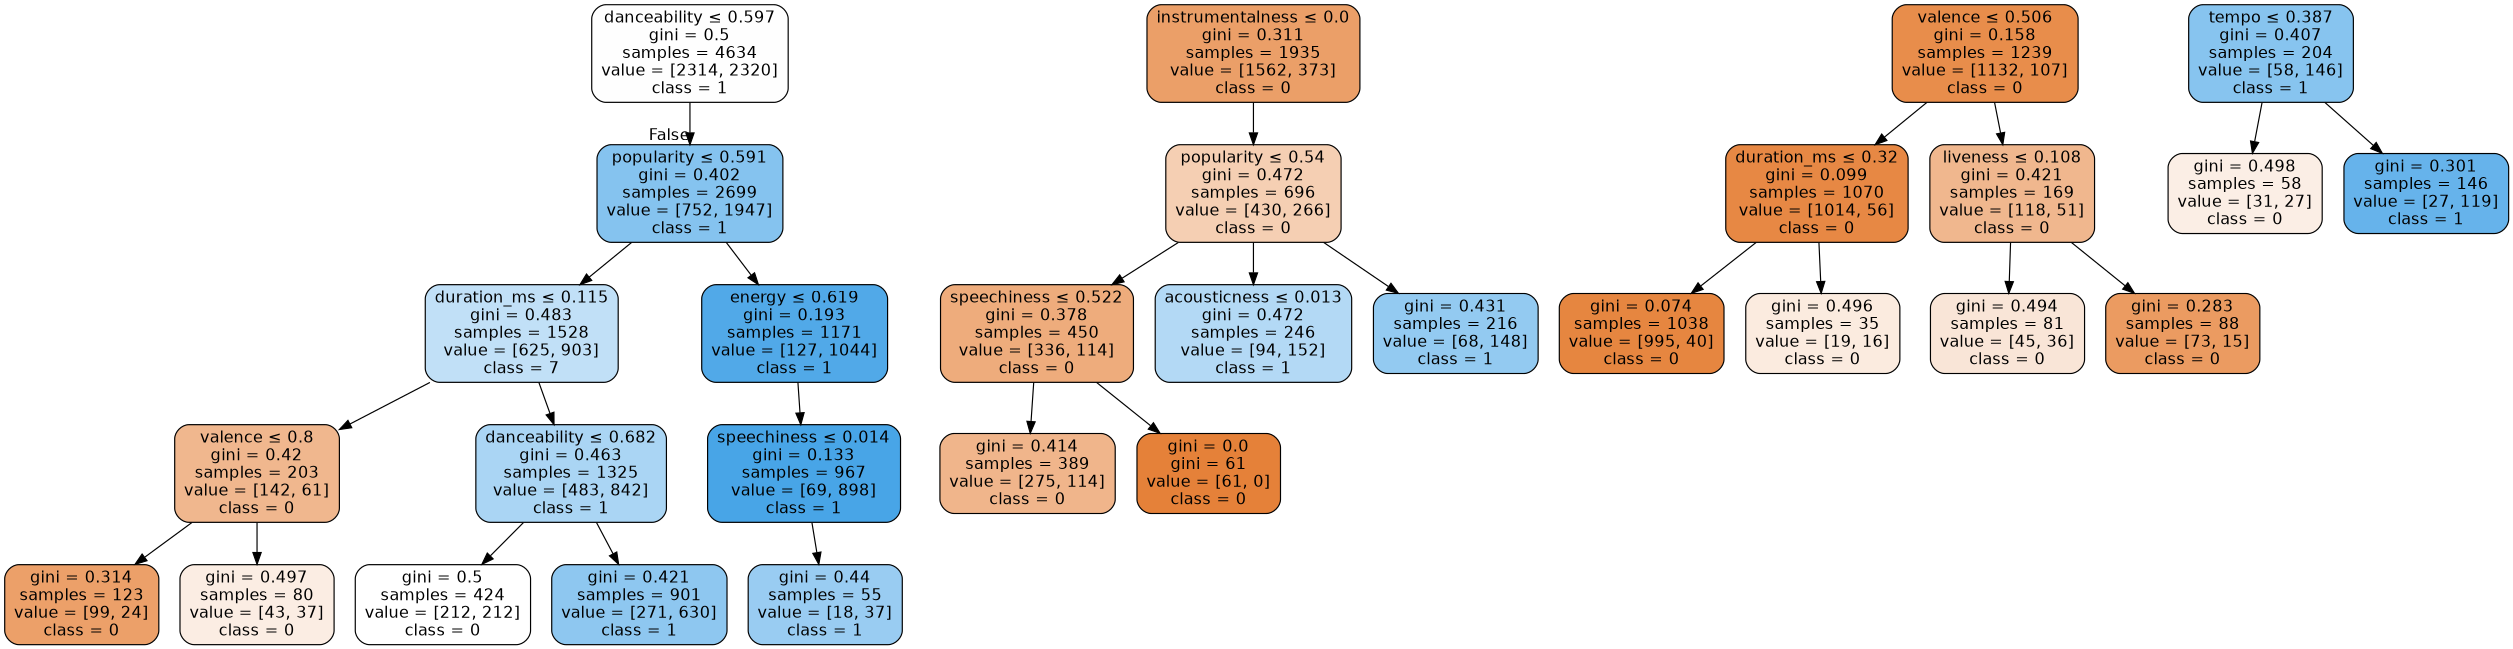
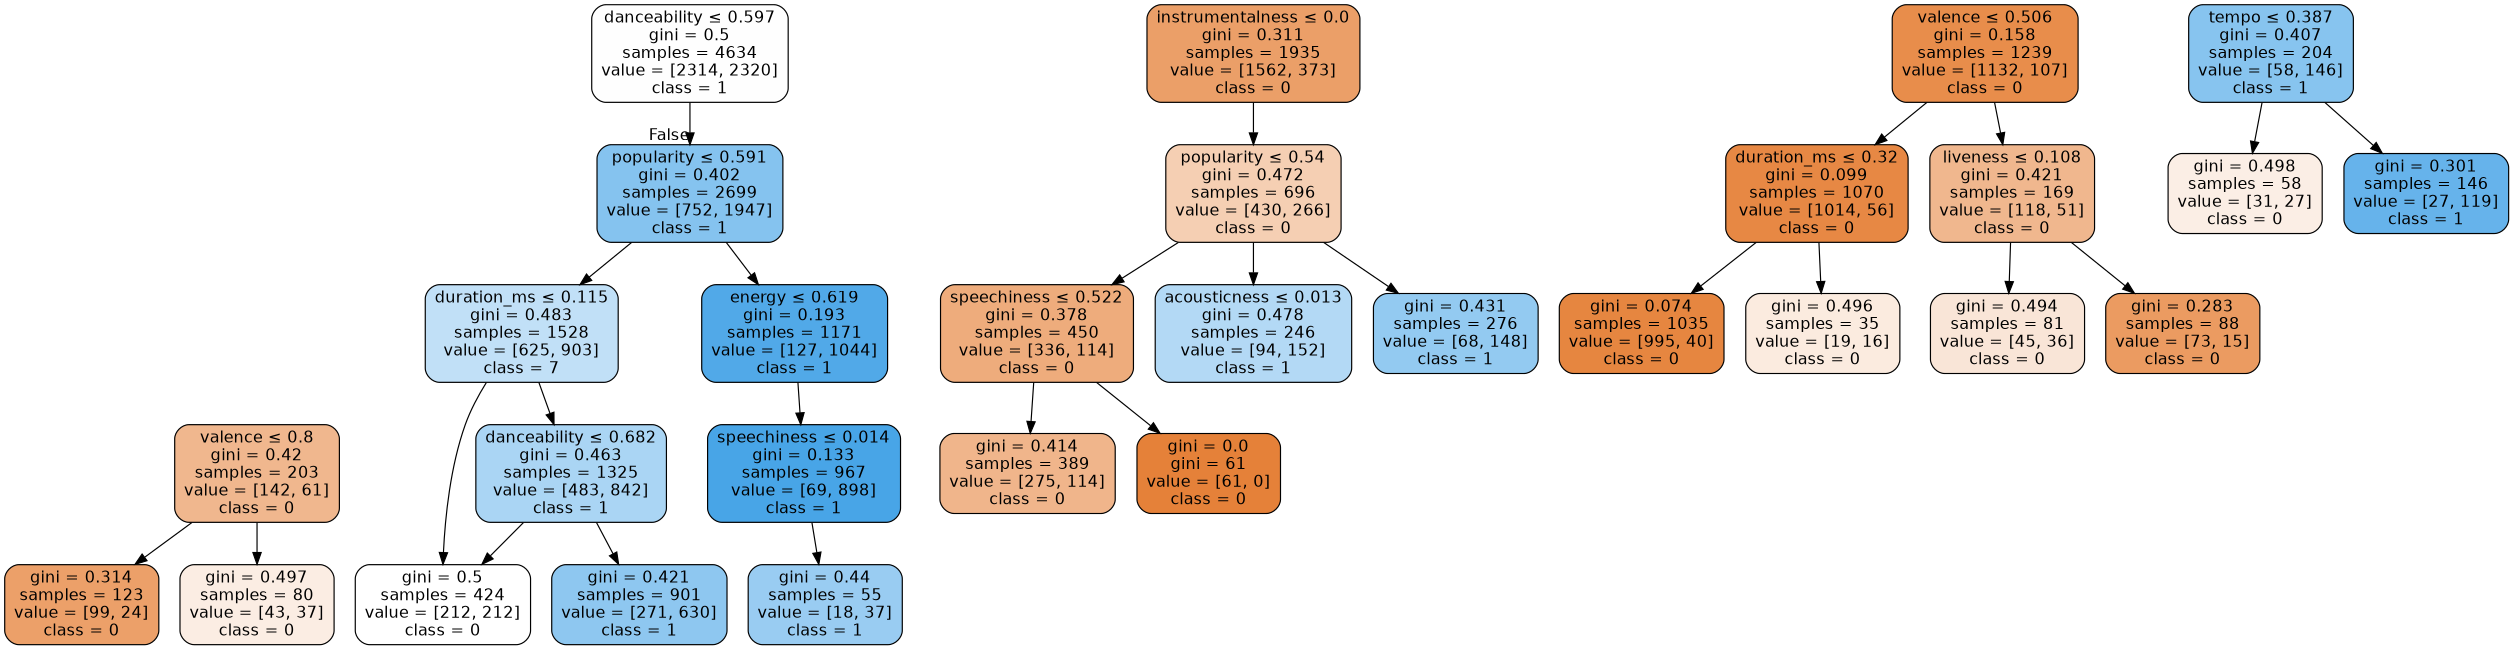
(1253, 315) -> (1253, 315)
(1456, 324) -> (1456, 324)
(1642, 324) -> (1642, 324)
(390, 403) -> (454, 465)
